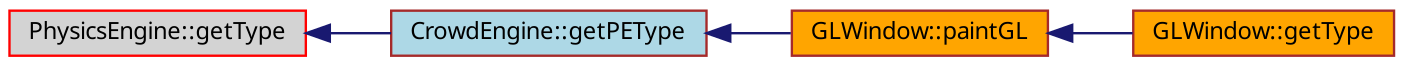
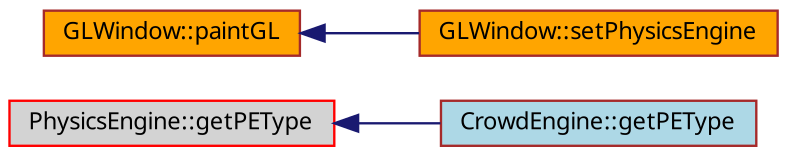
(158, 33) -> (172, 123)
(761, 33) -> none
(1264, 33) -> (599, 33)
